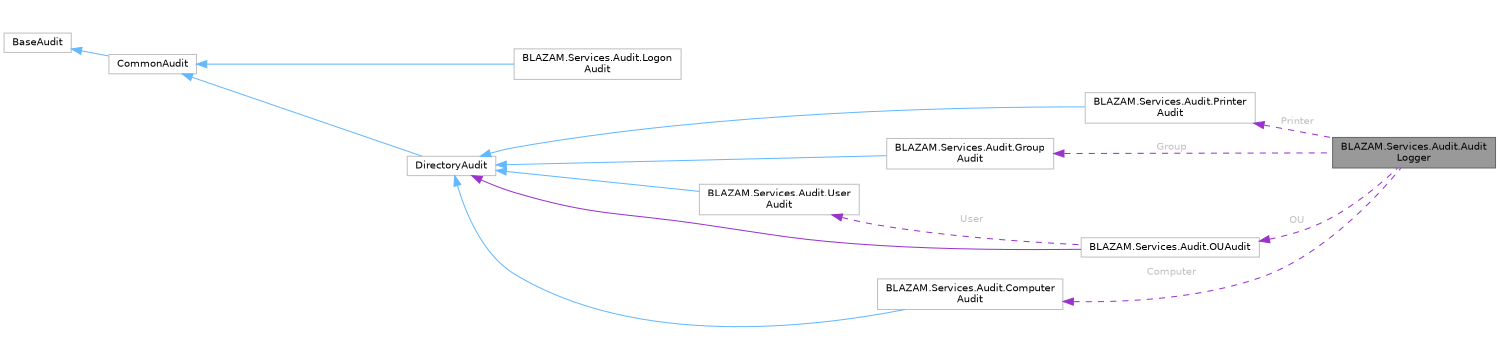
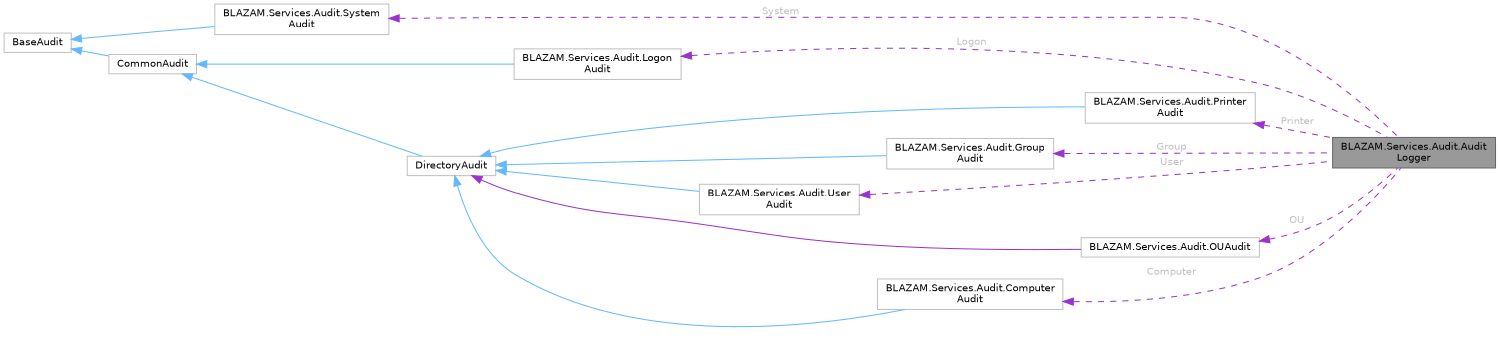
none -> (302, 19)
none -> (1046, 54)
(961, 236) -> (1101, 180)
